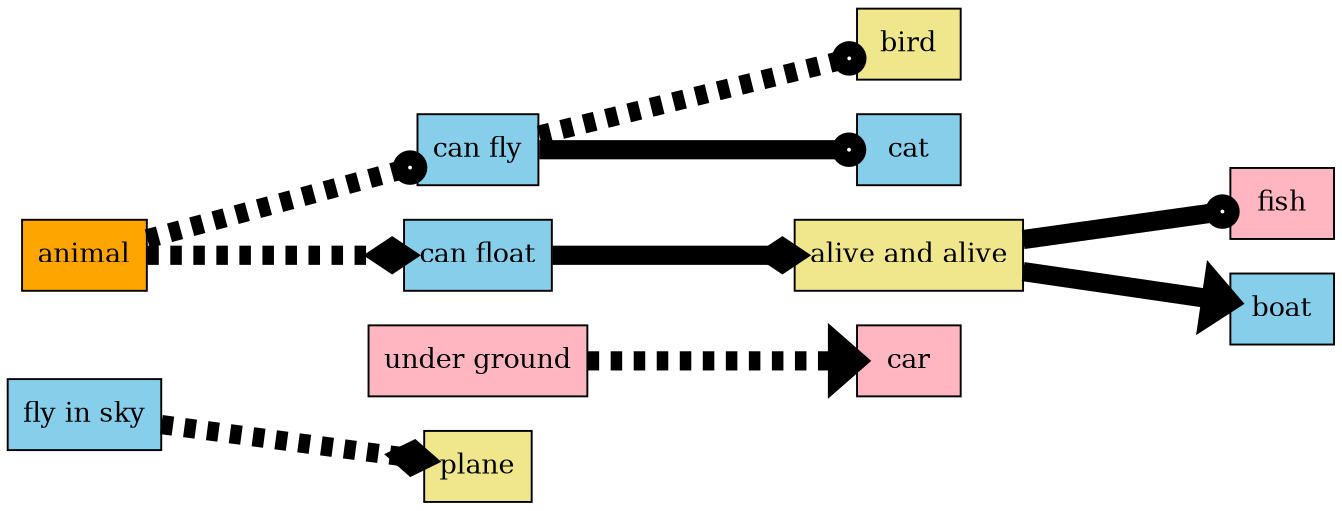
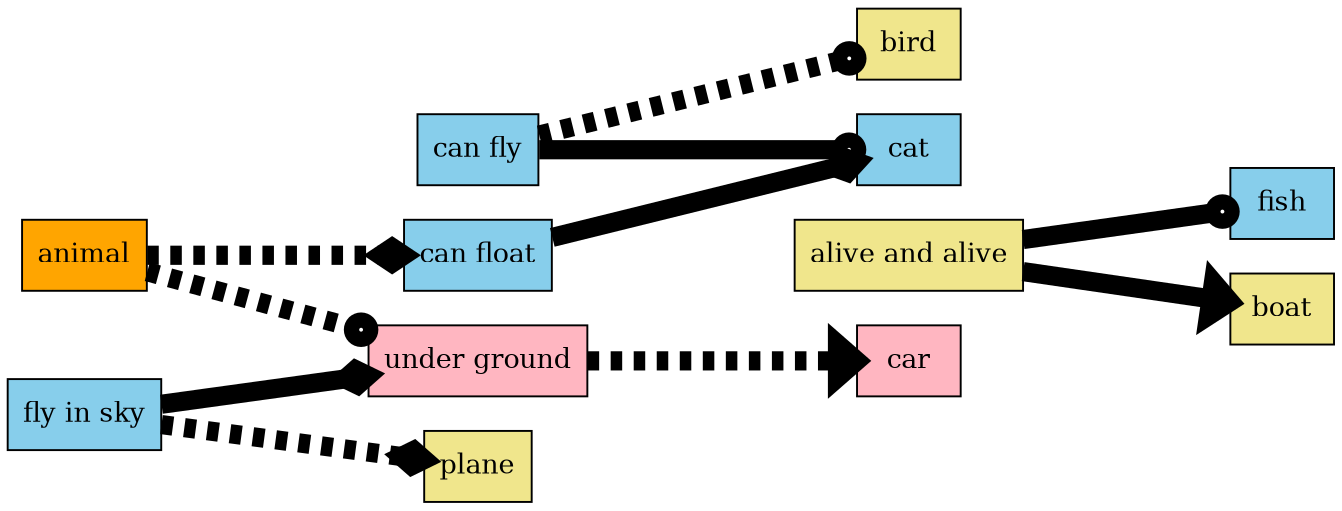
(1282, 203) -> (1282, 203)
(275, 204) -> (250, 300)
(661, 255) -> (693, 203)
(1282, 309) -> (1282, 309)
none -> (253, 392)
